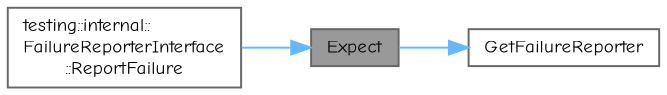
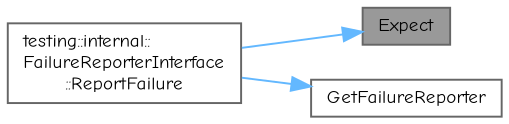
(424, 48) -> (267, 81)
